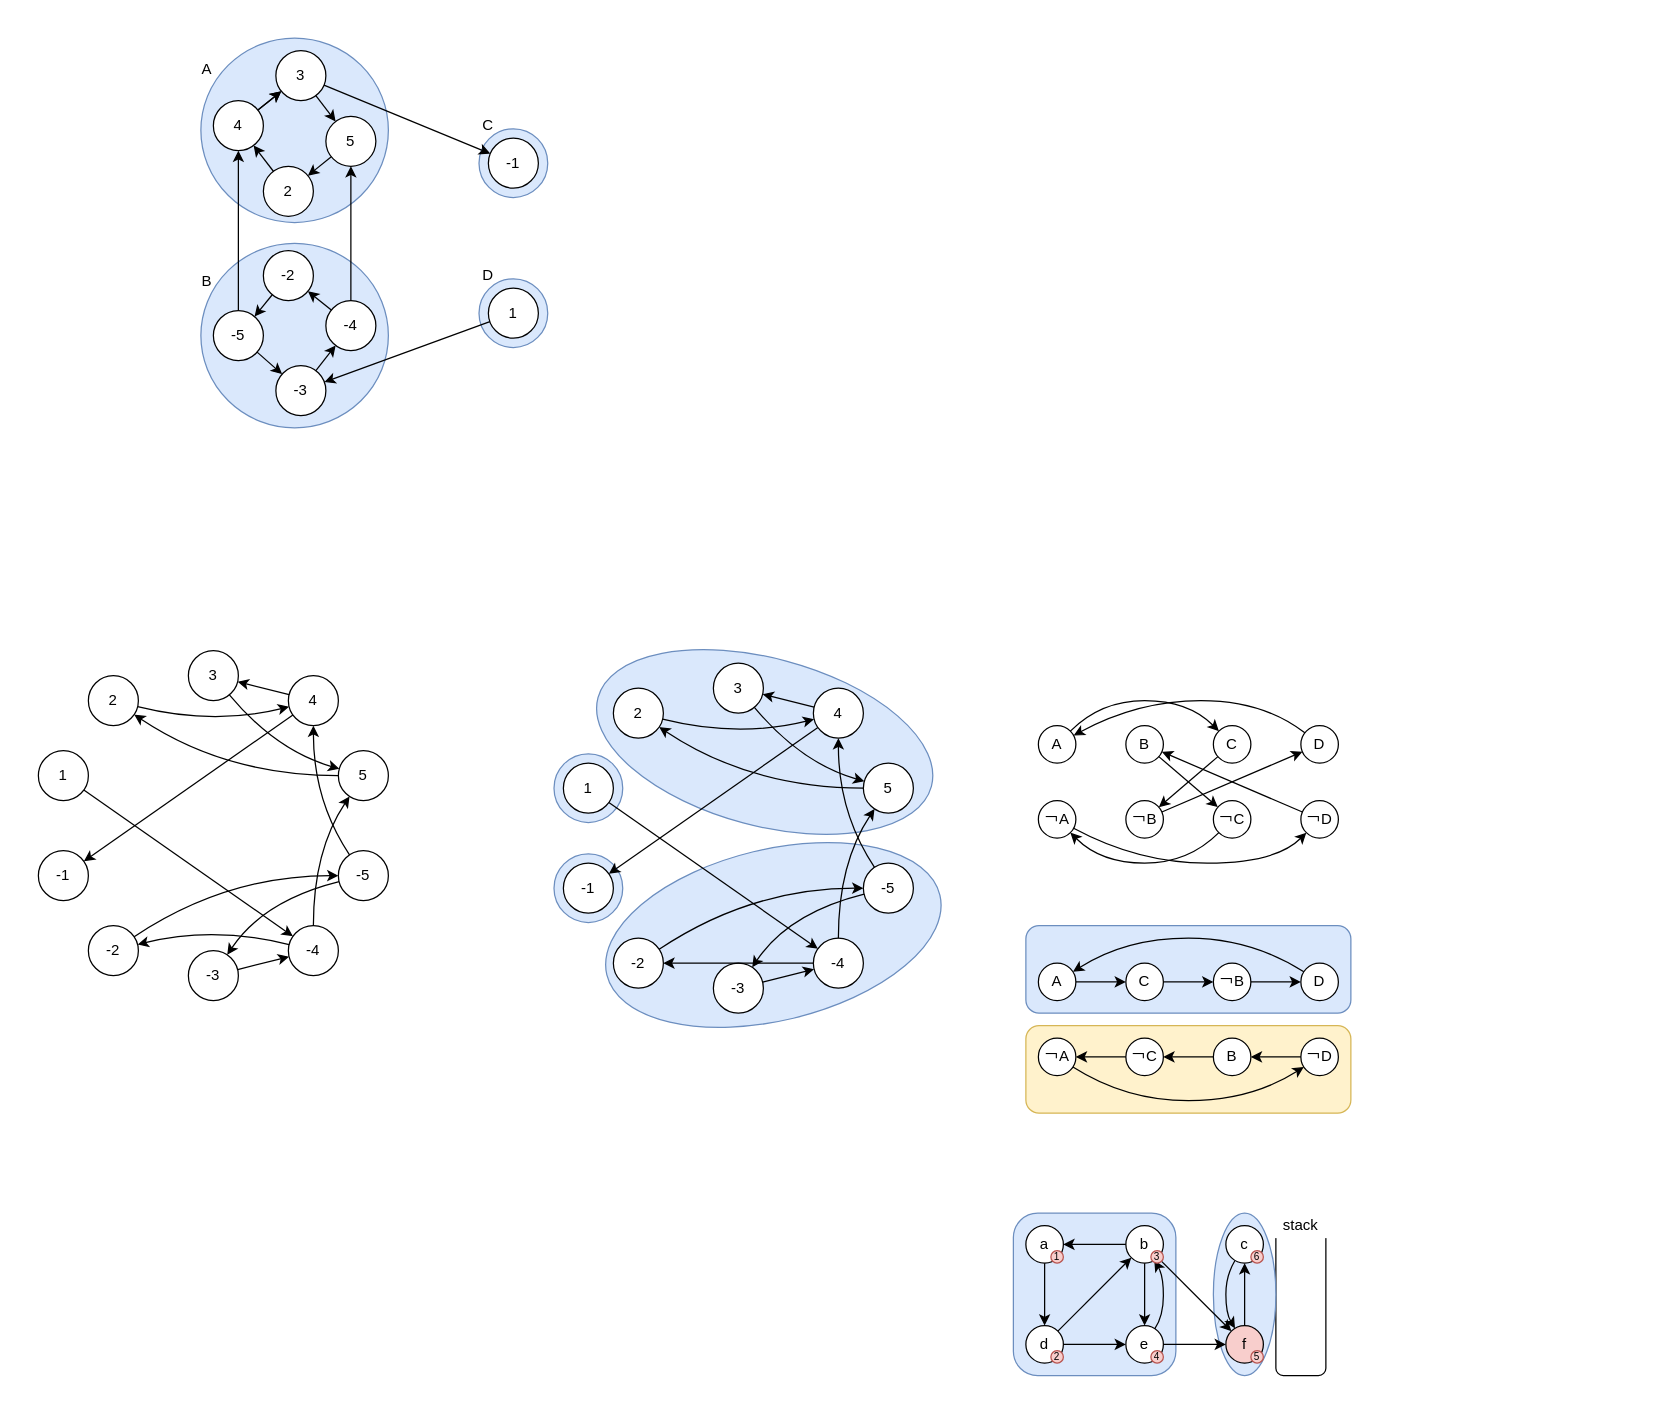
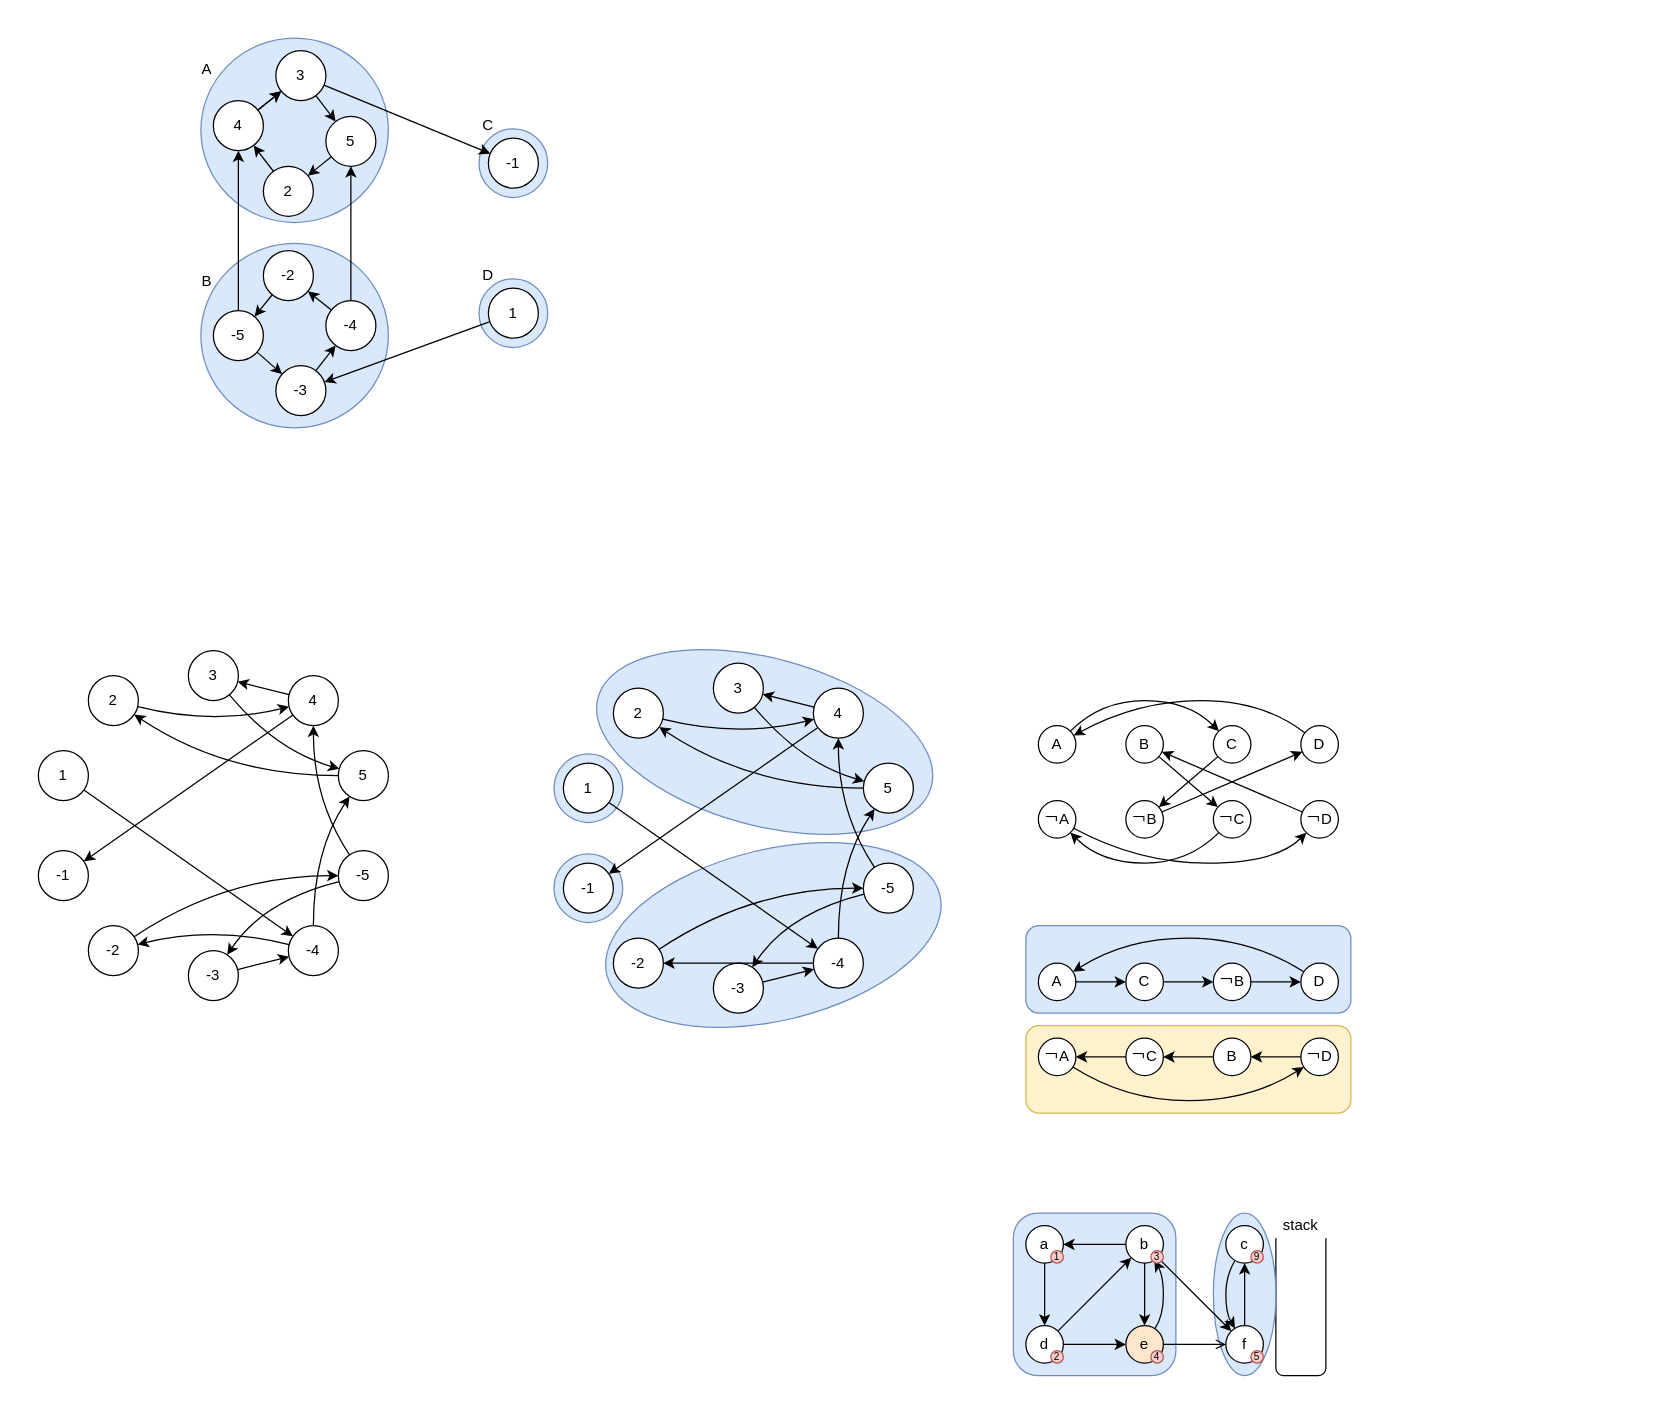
(1257, 1257) -> (1257, 1257)
(1144, 1344) -> (1144, 1344)
(1216, 1344) -> (1218, 1344)
(1244, 1344) -> (1244, 1344)
